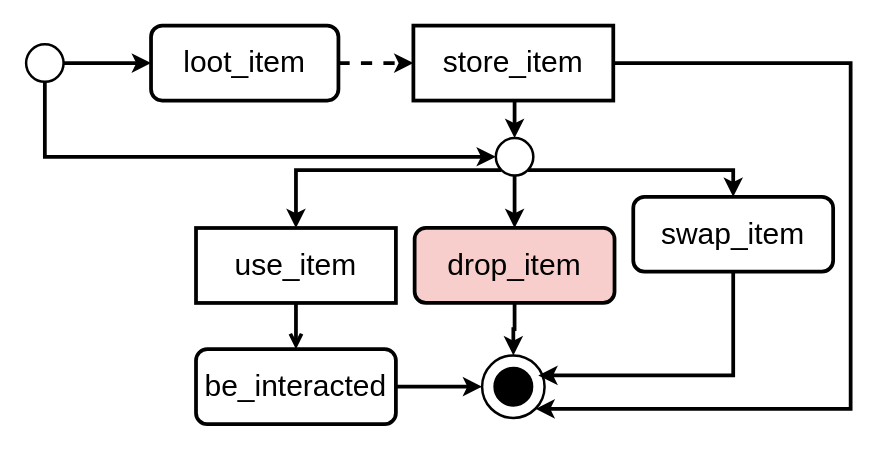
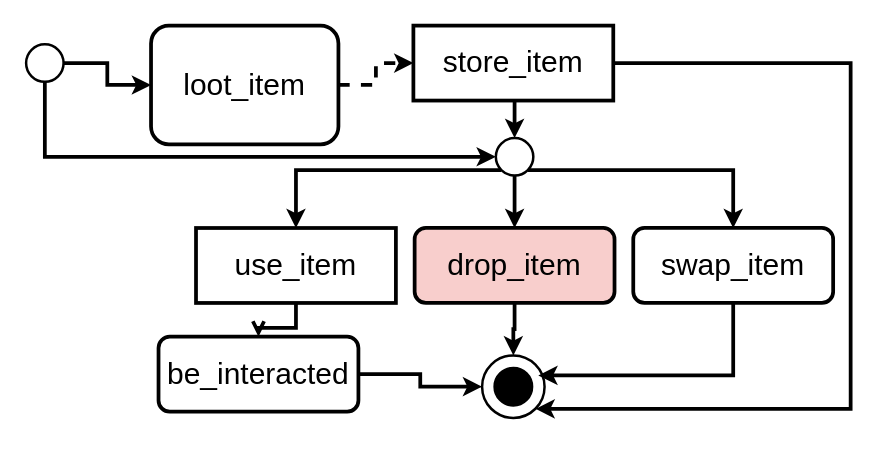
(244, 63) -> (244, 85)
(733, 234) -> (733, 266)
(296, 387) -> (258, 374)
